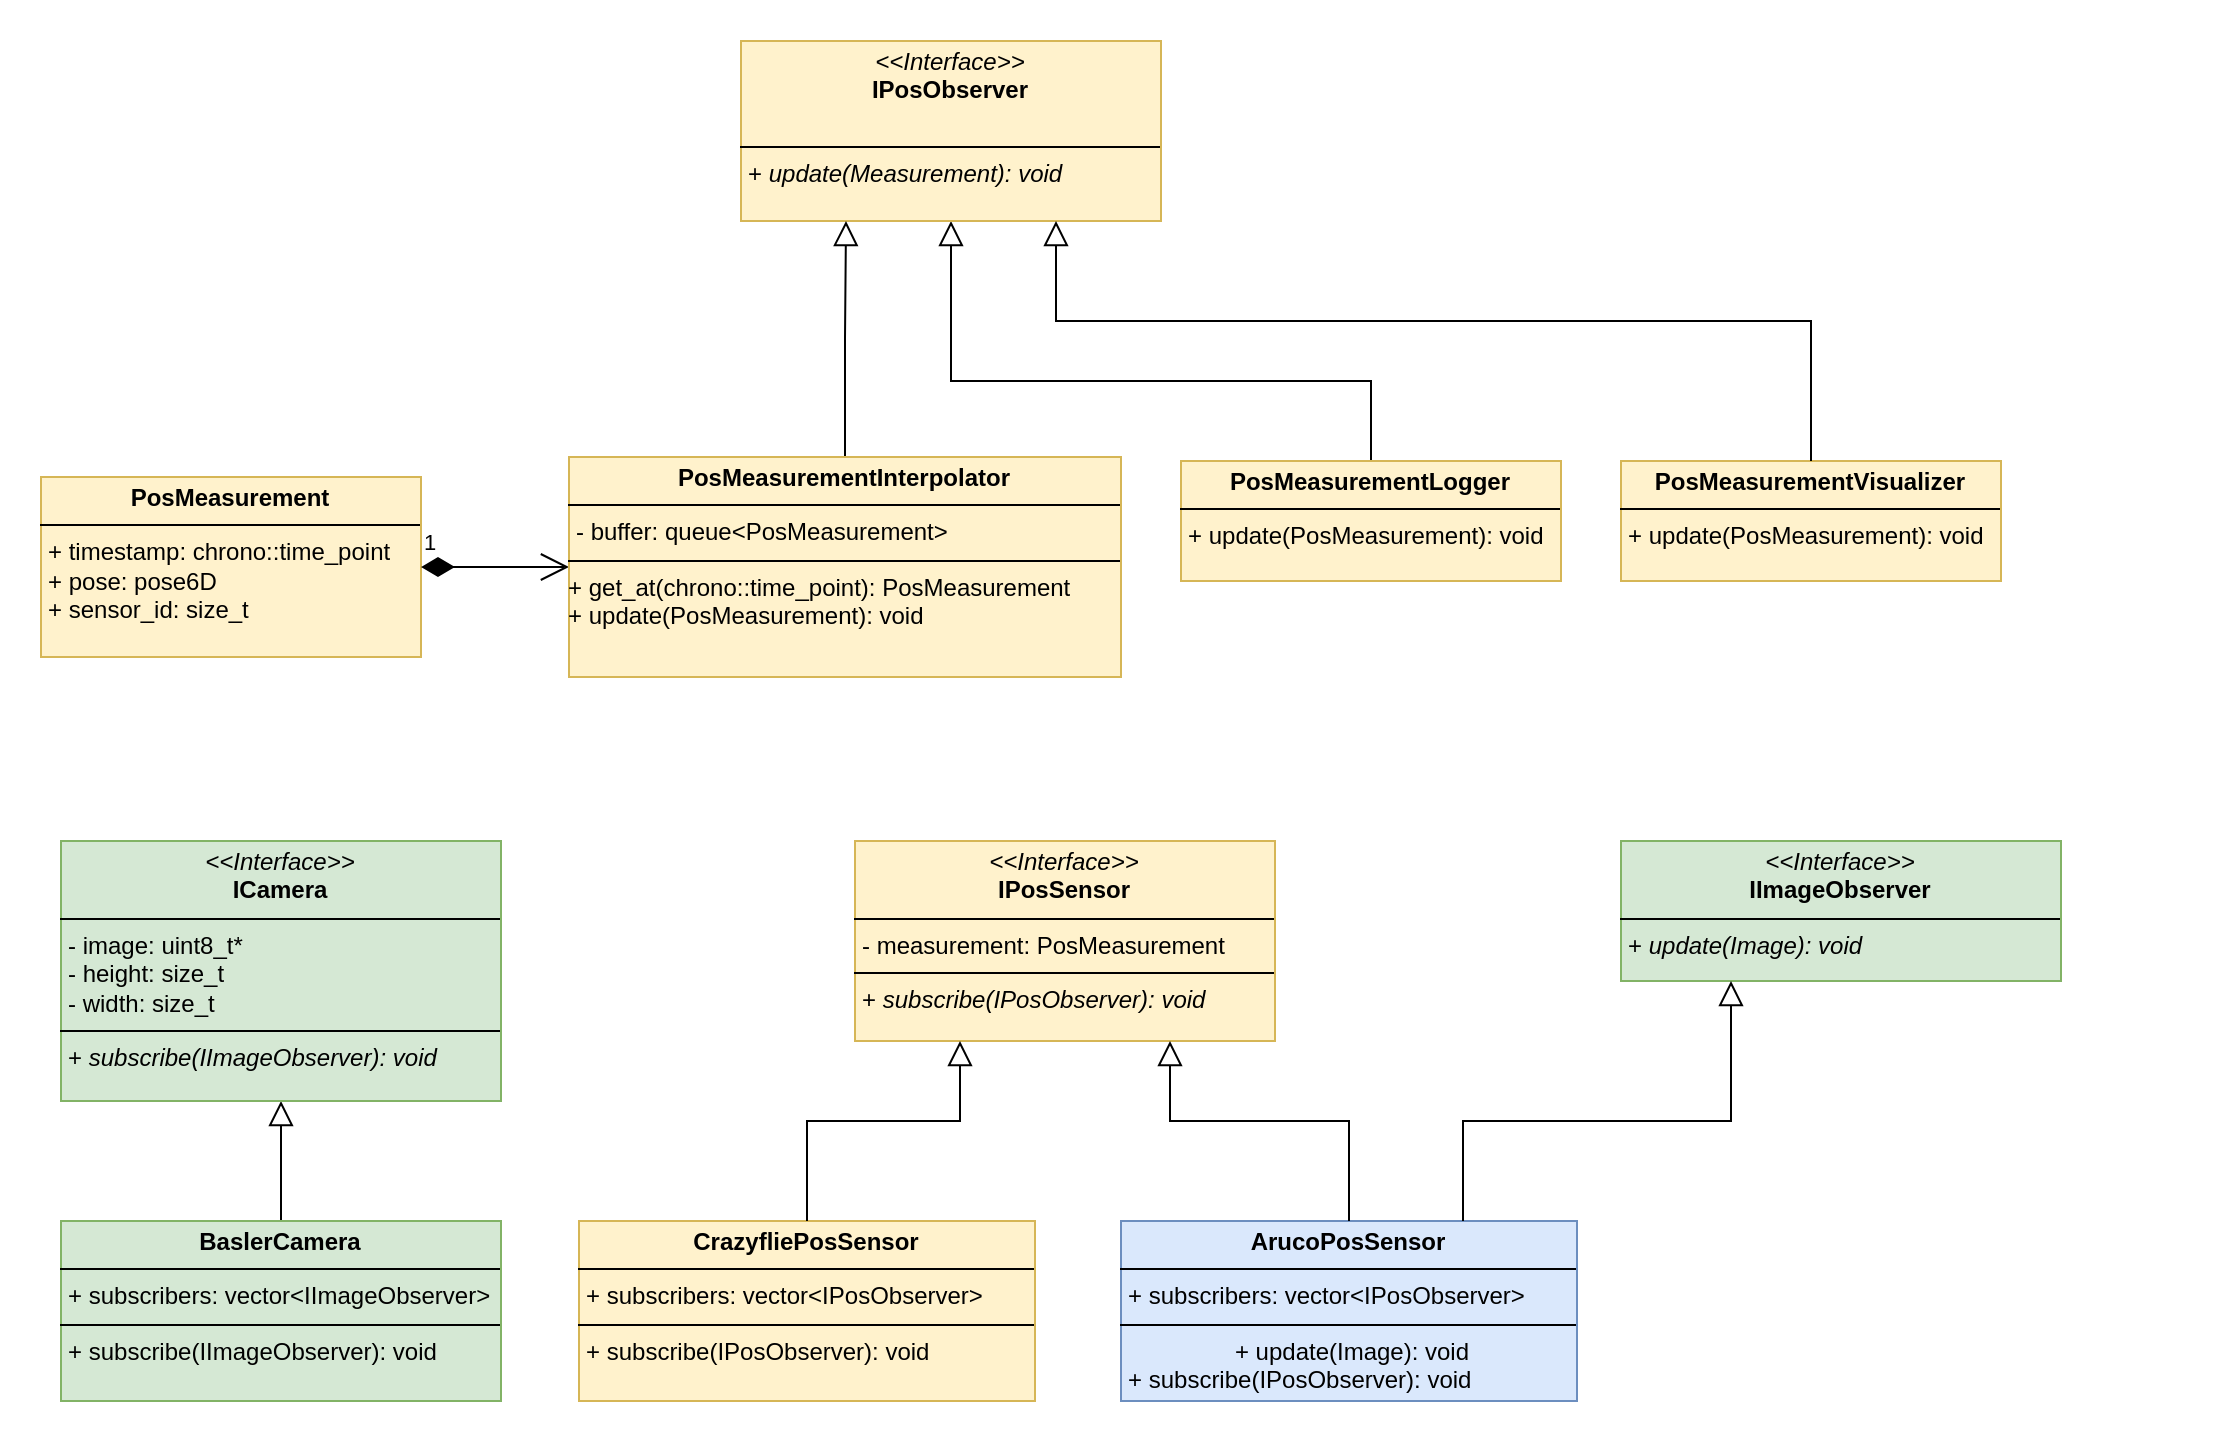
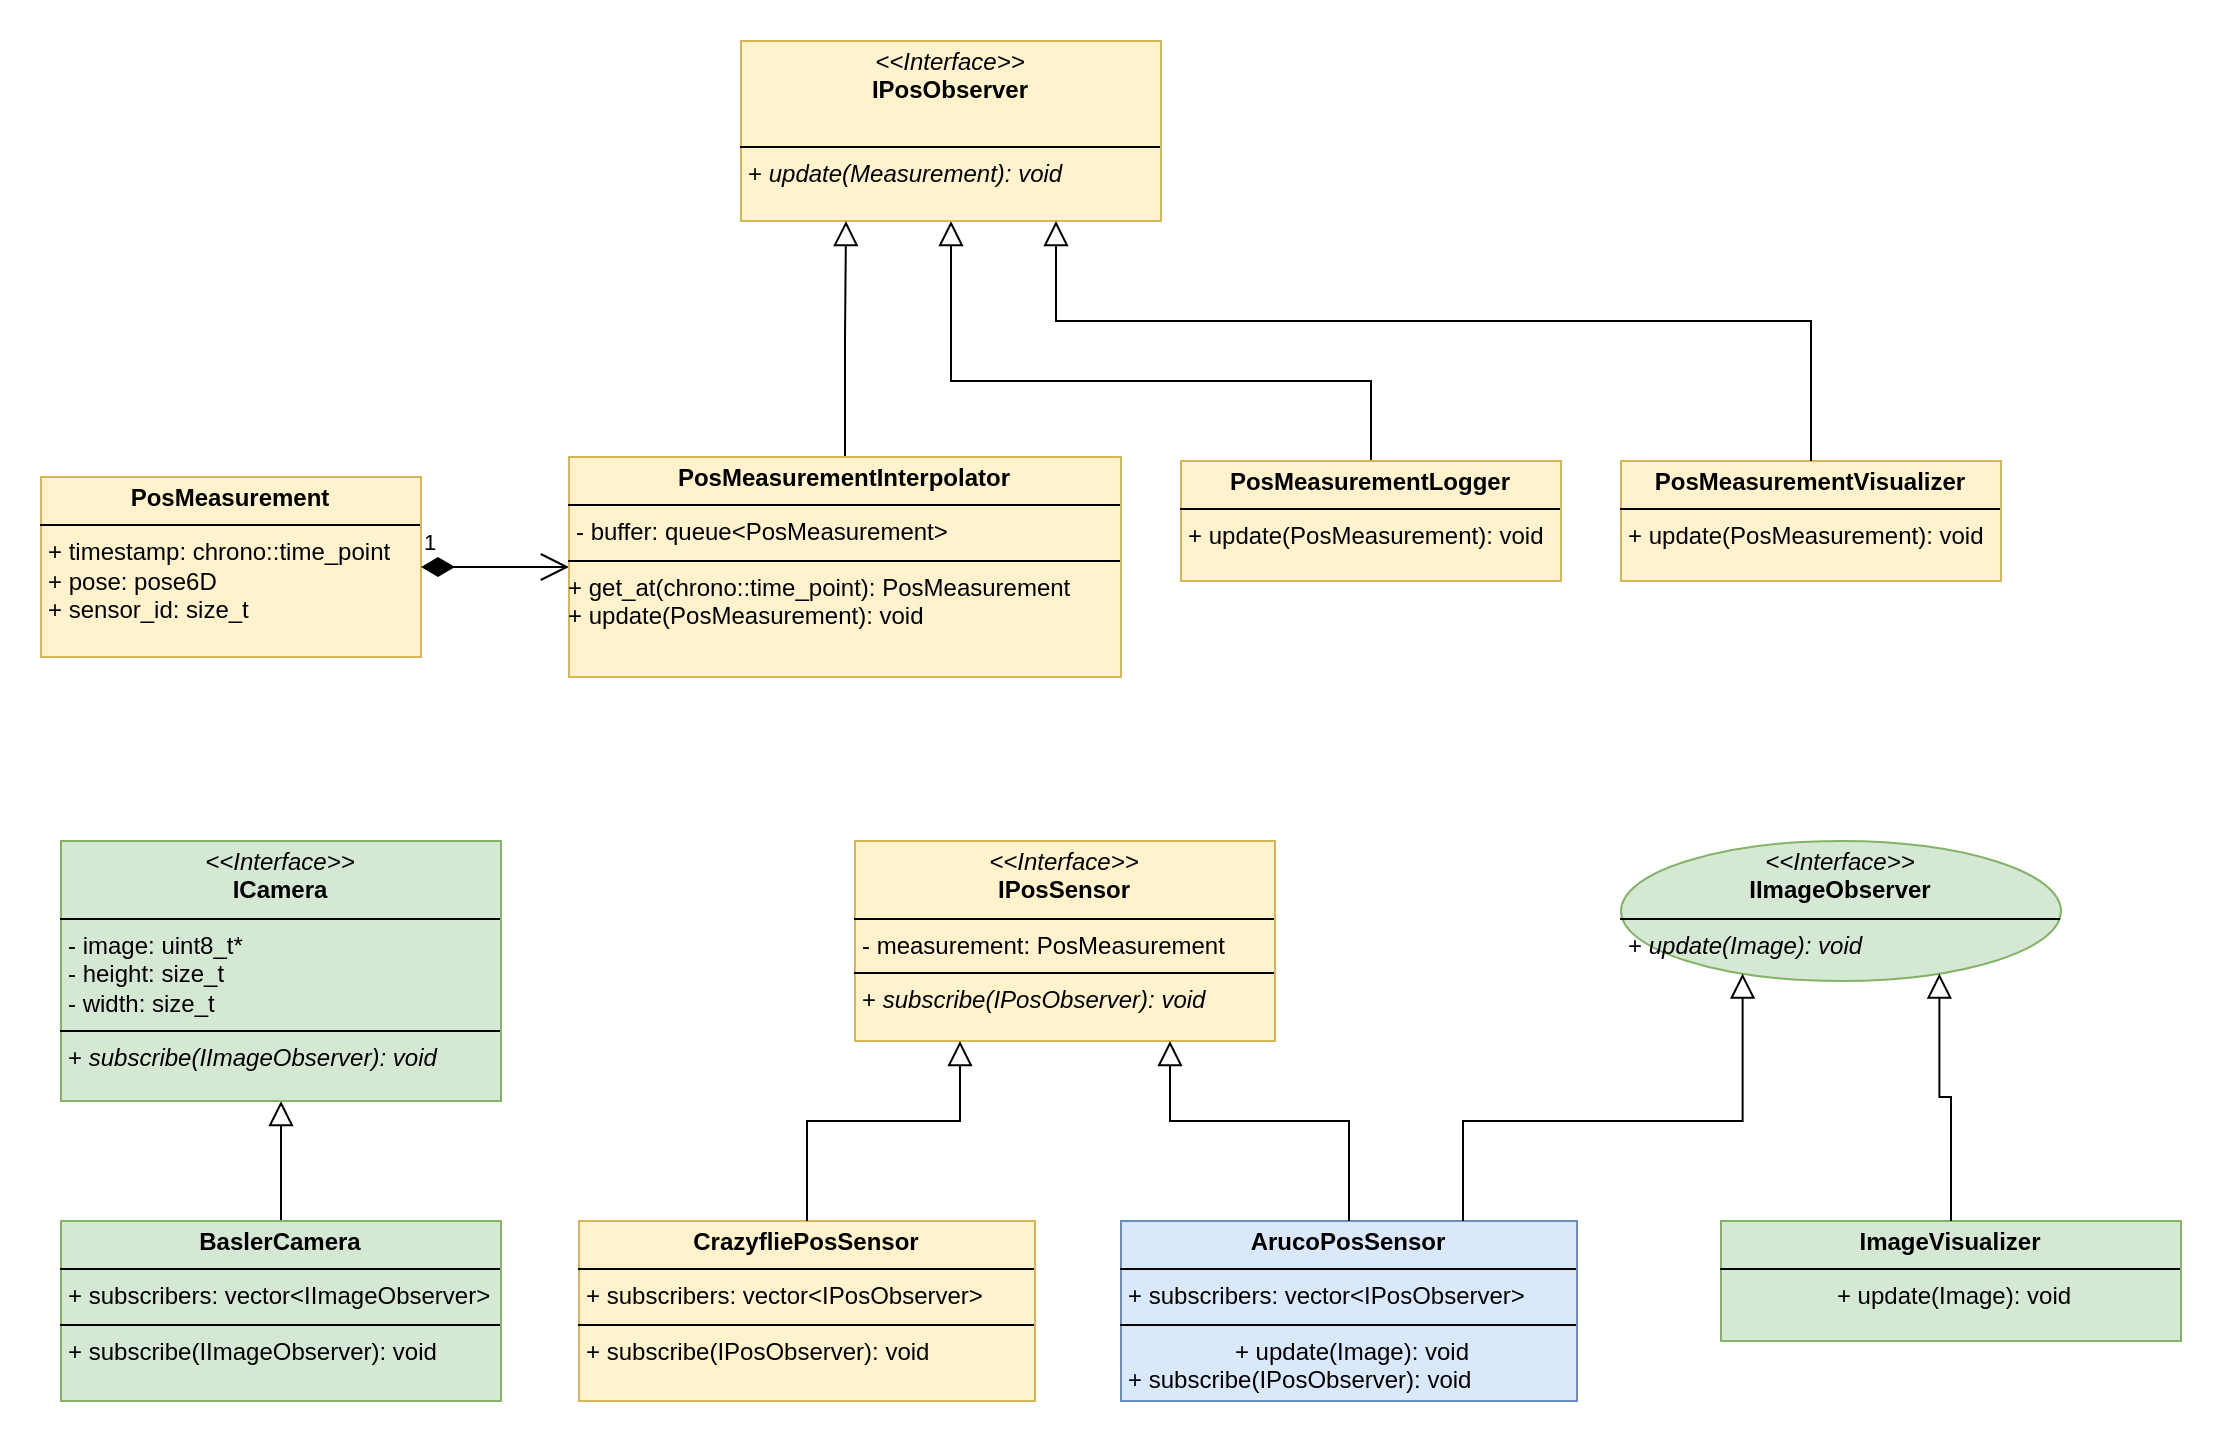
(1841, 911) -> (1841, 911)
none -> (1951, 1104)
none -> (1951, 1281)
